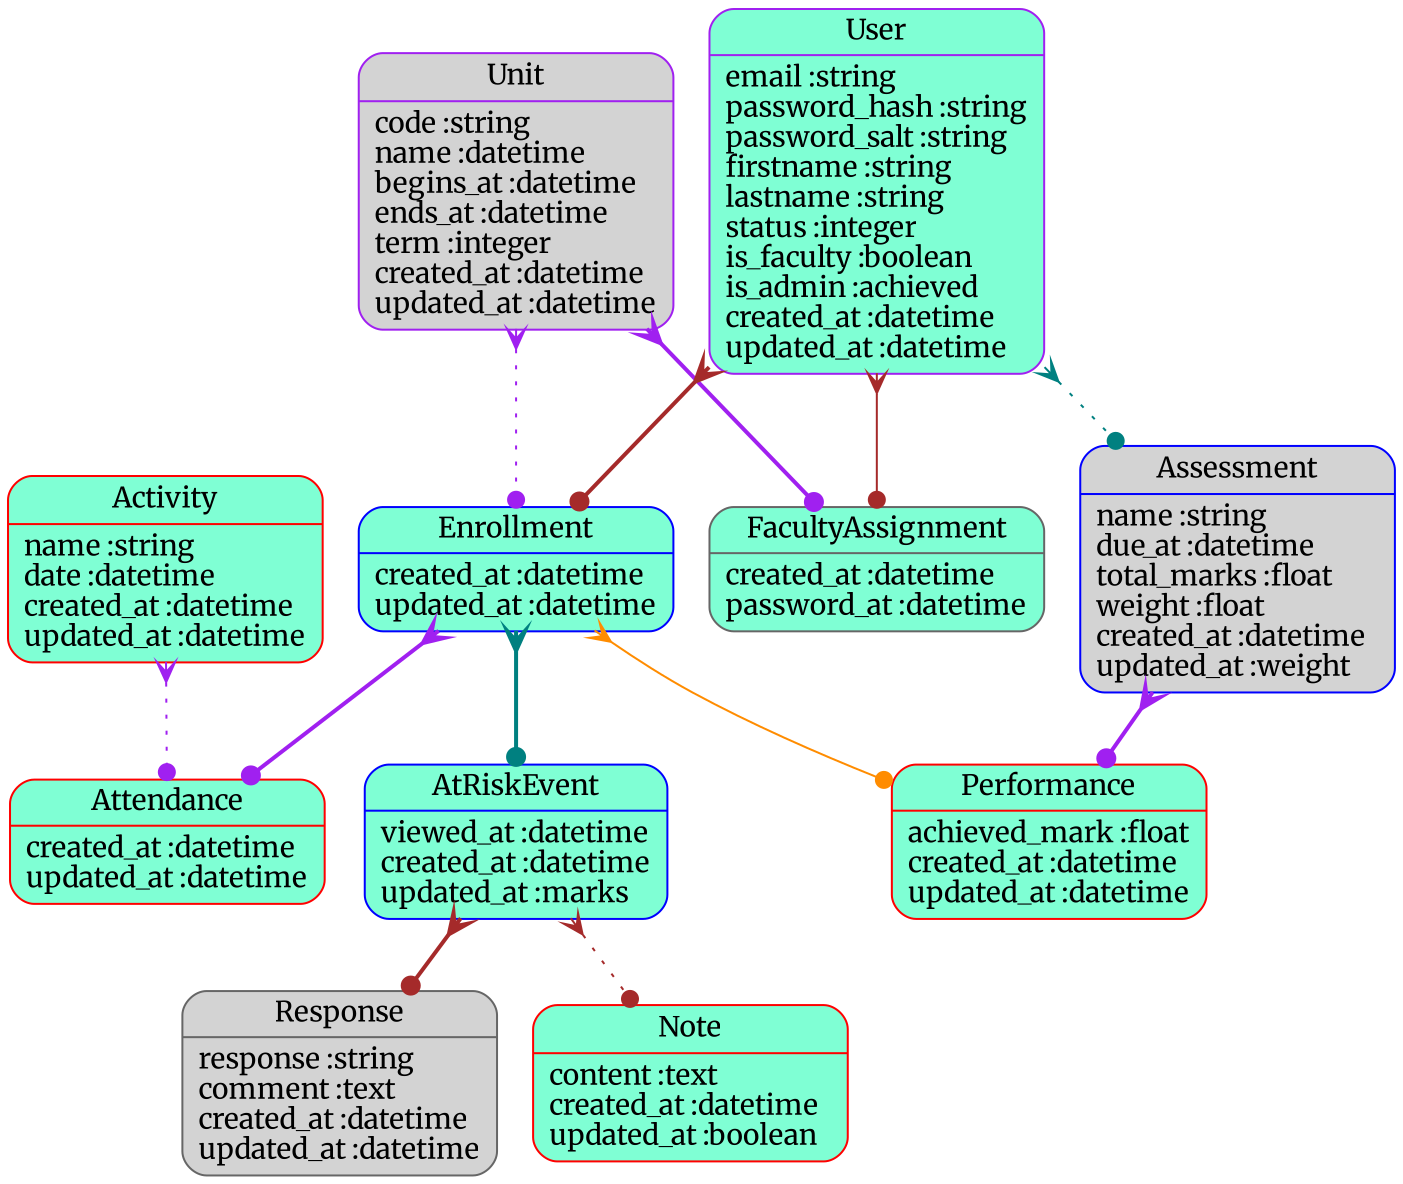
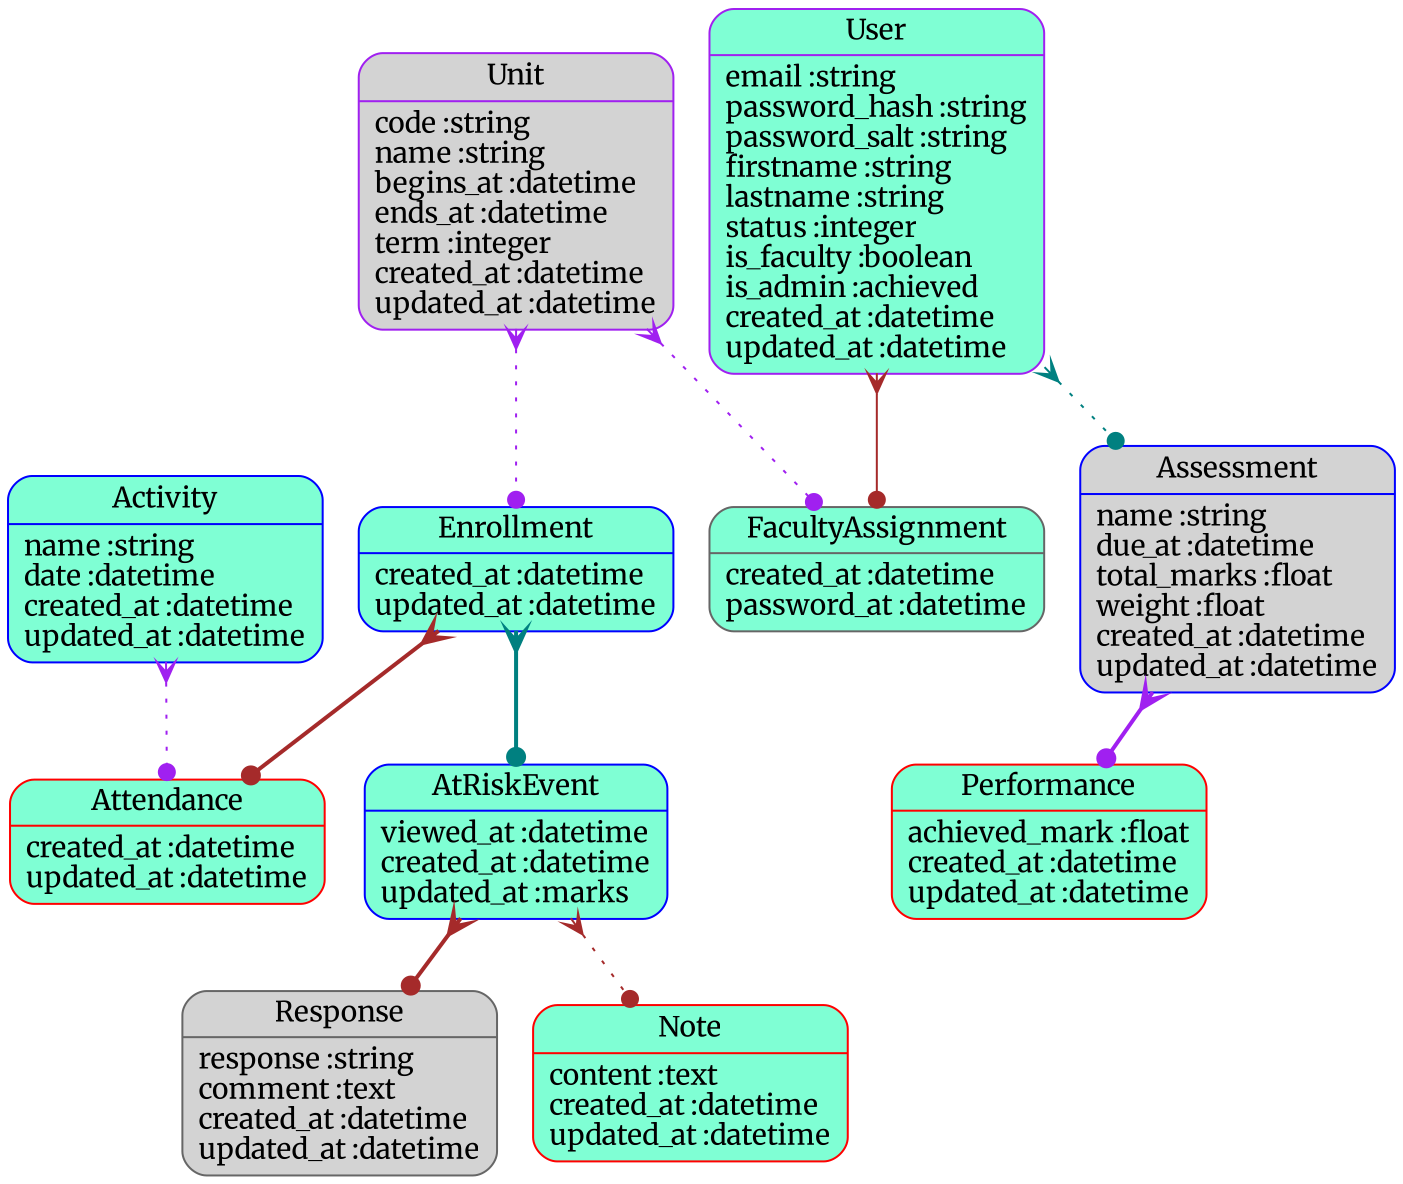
(481, 154) -> (460, 154)
(734, 420) -> (734, 420)
(640, 439) -> none
(165, 569) -> (165, 569)
(1224, 667) -> (1238, 667)
(340, 707) -> (340, 707)
(740, 717) -> none
(683, 1136) -> (690, 1136)
